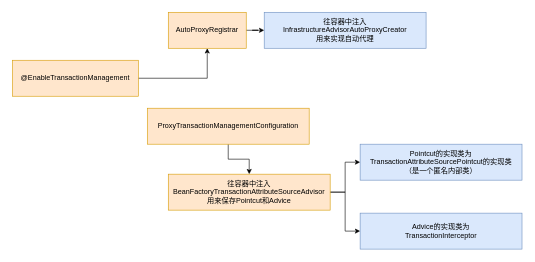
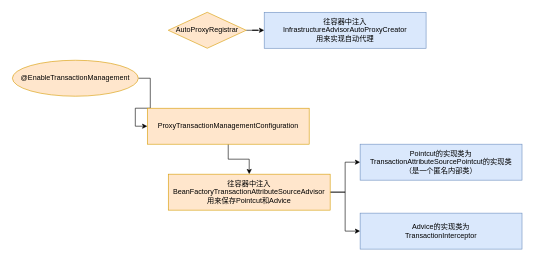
(207, 30) -> (207, 30)
(75, 78) -> (75, 78)
(139, 78) -> (137, 126)
